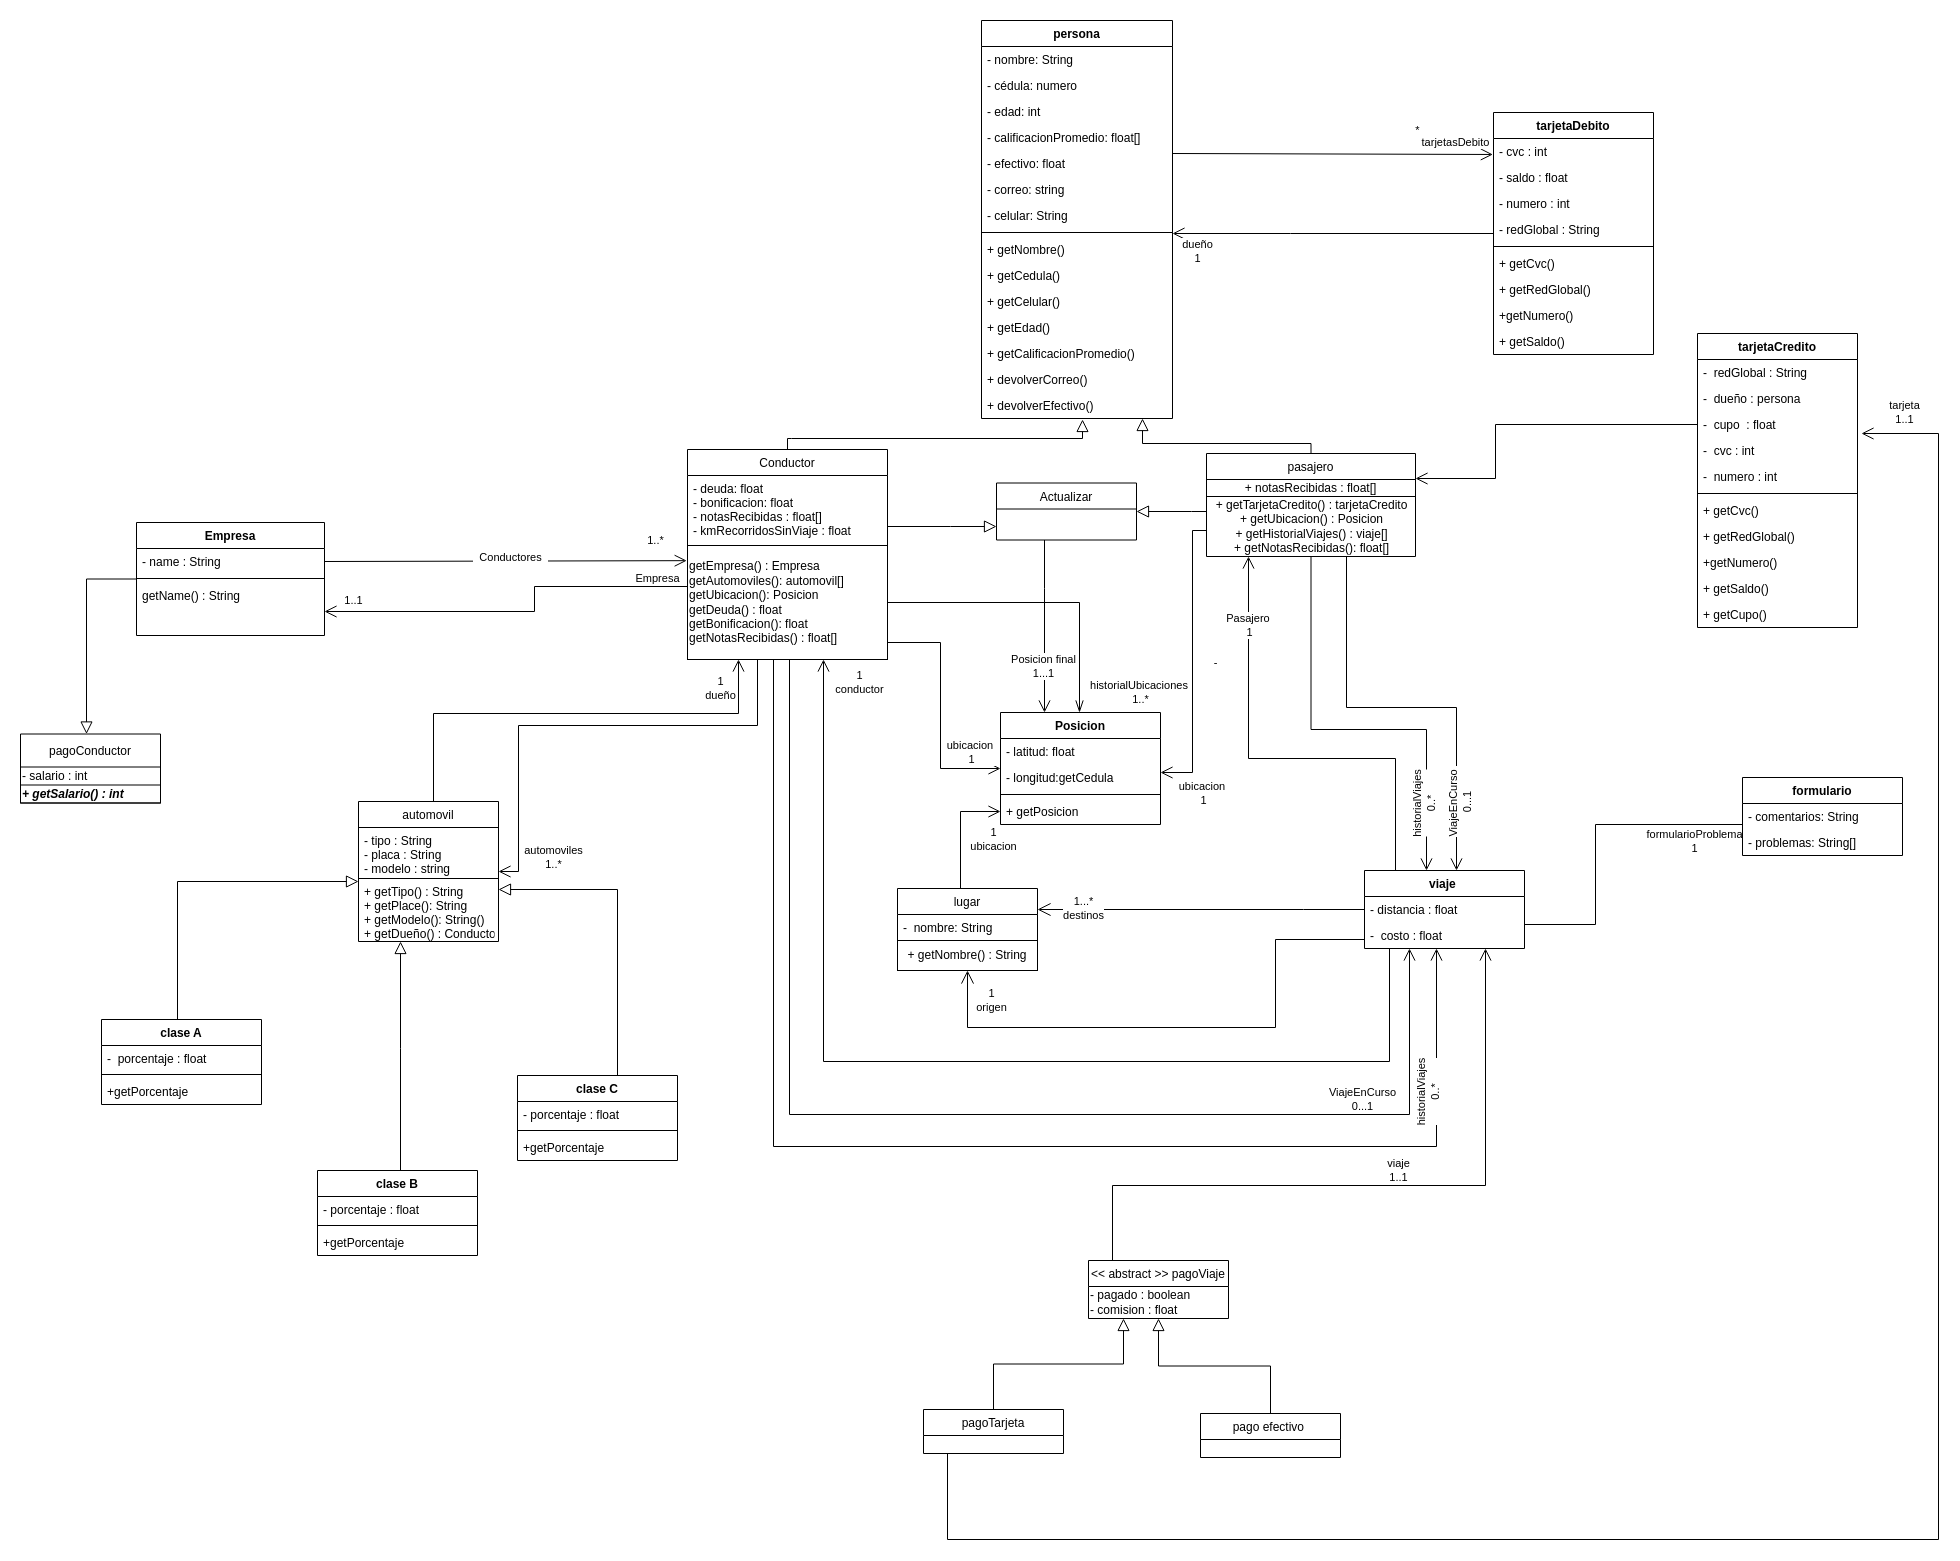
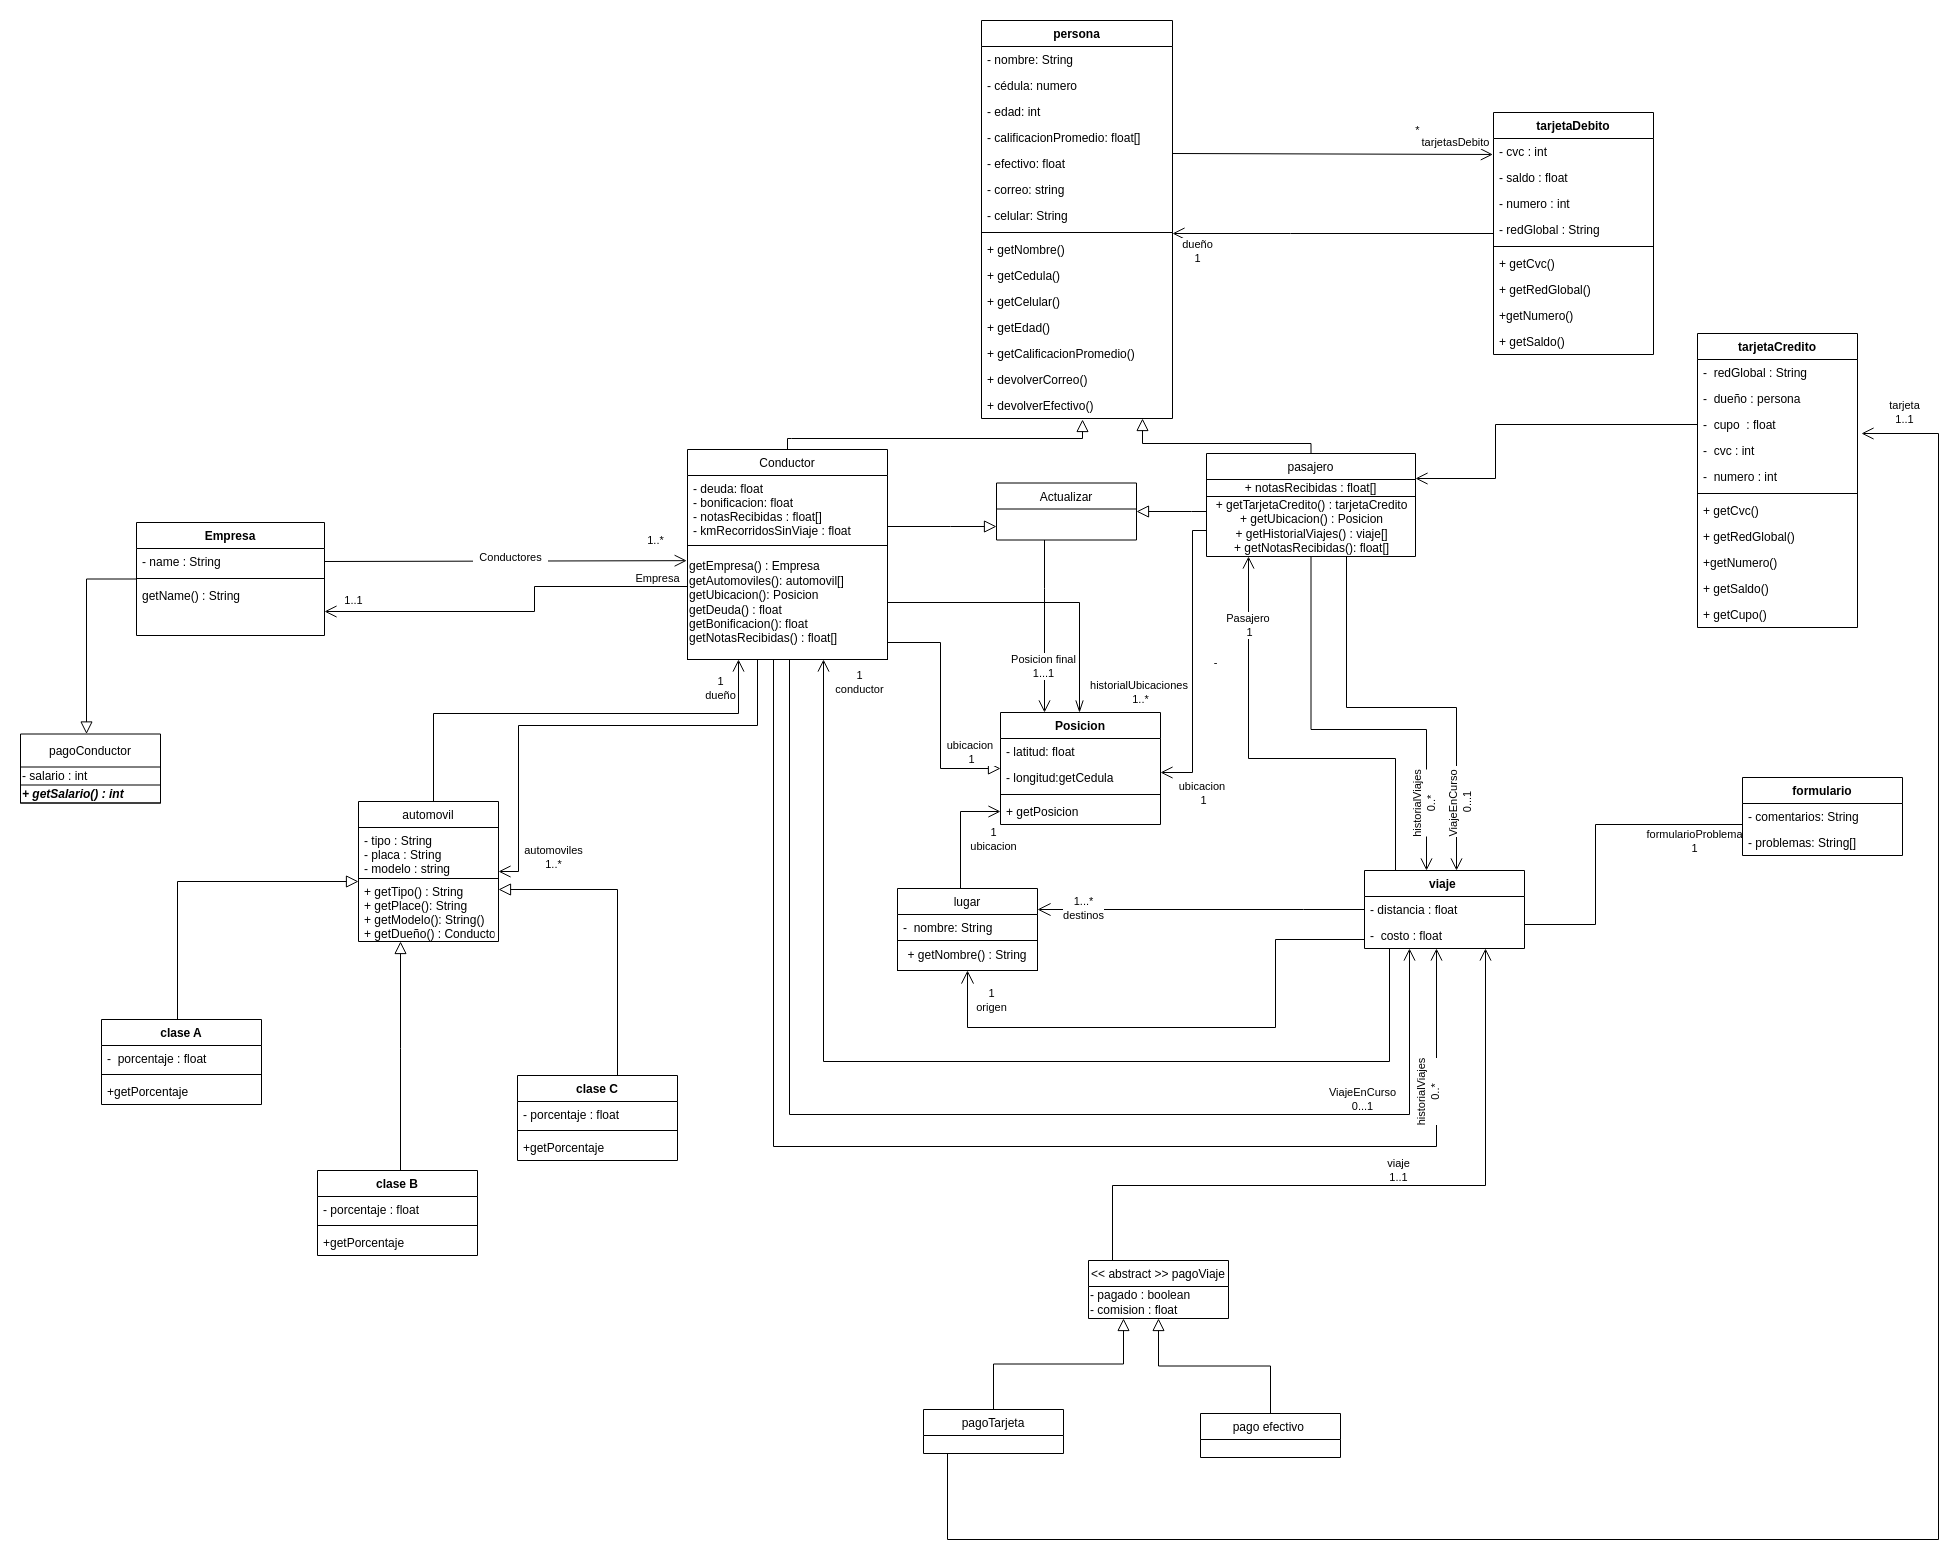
(992, 769) -> (987, 769)
